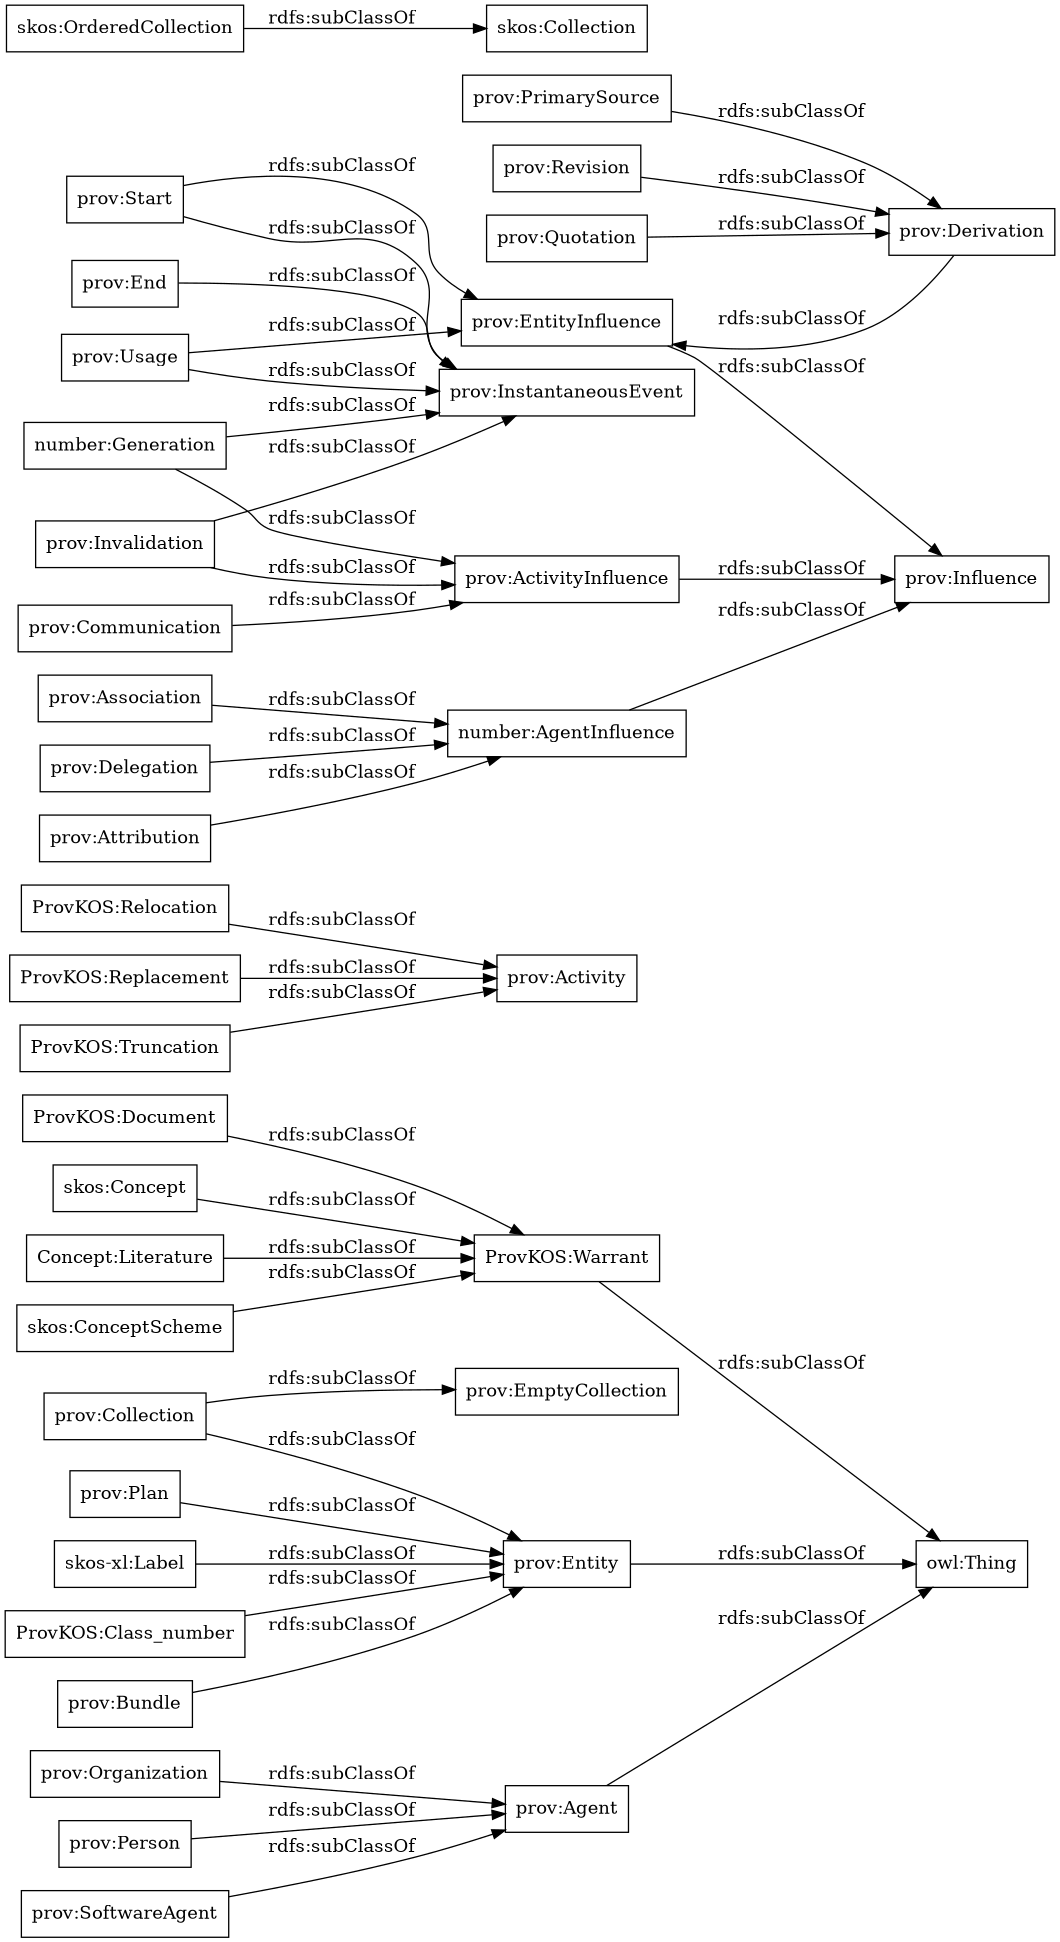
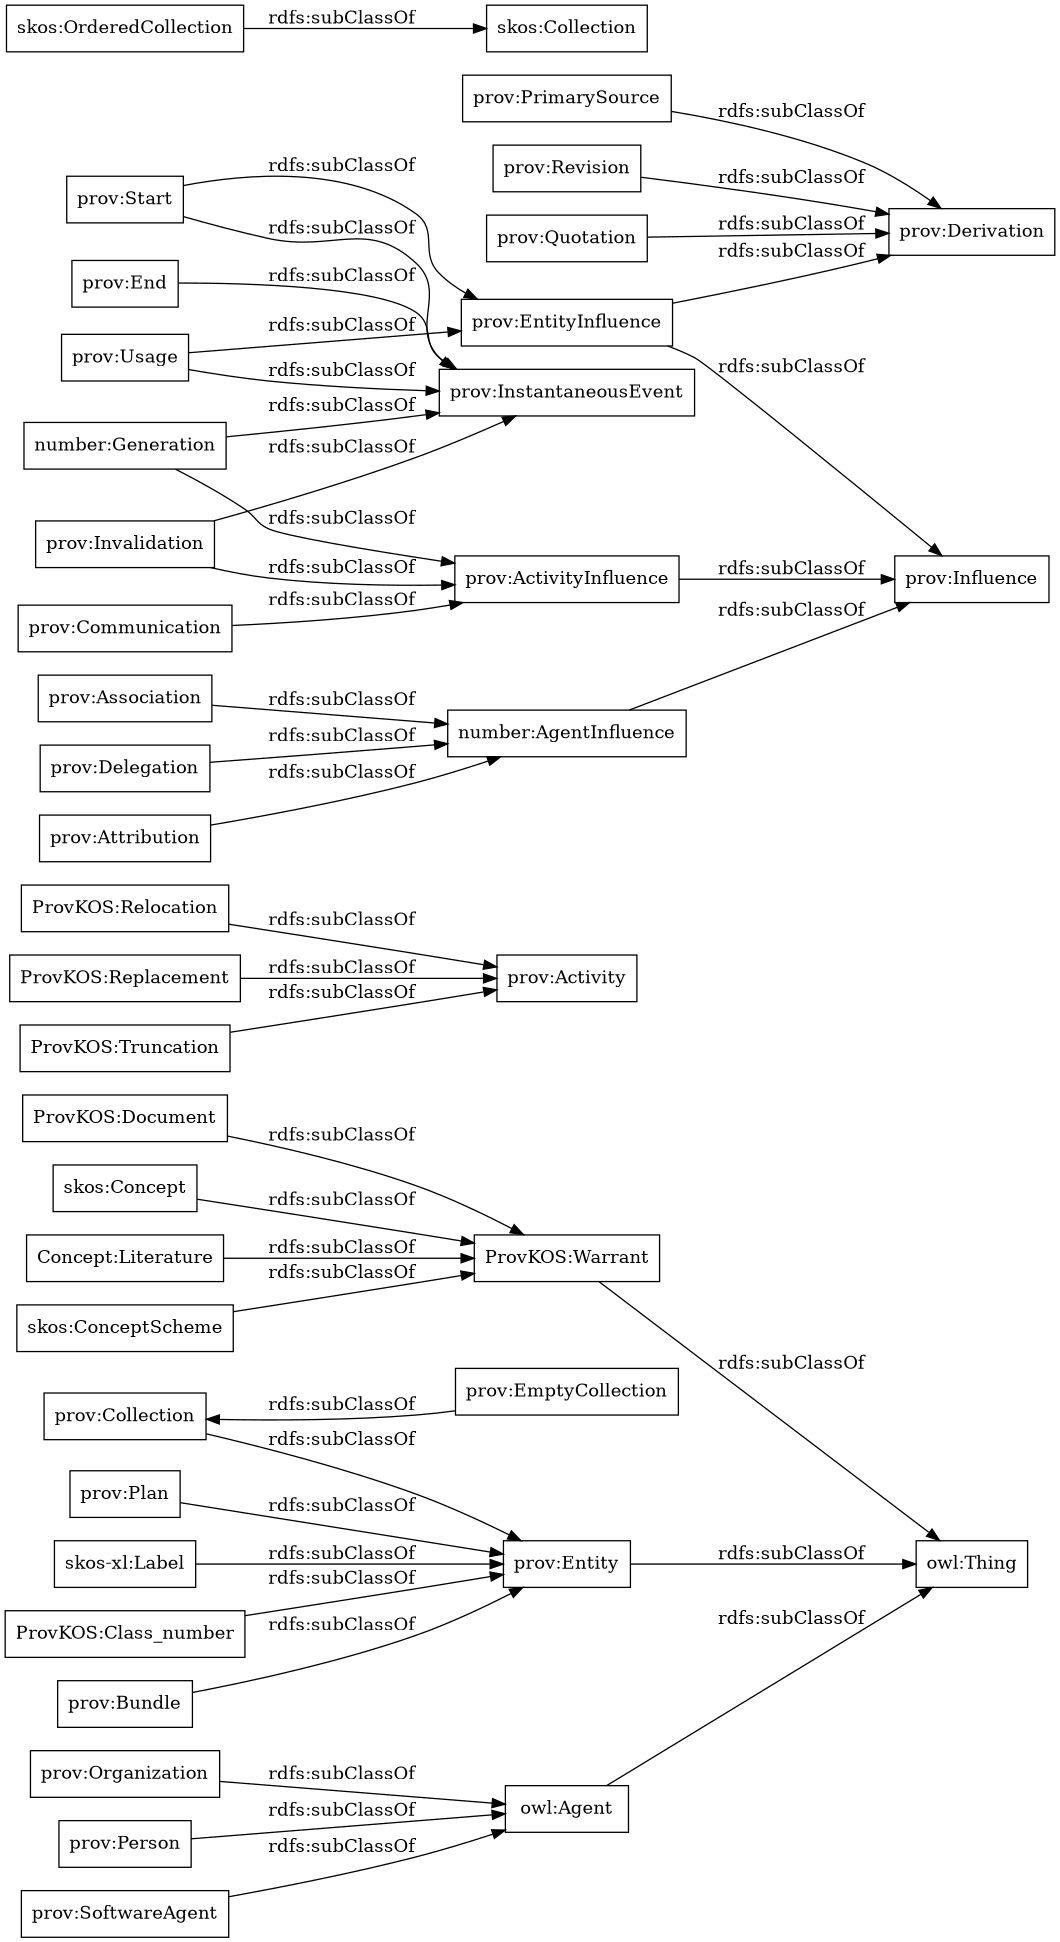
(834, 339) -> (776, 282)
(324, 1392) -> (337, 1419)
(567, 1809) -> (567, 1809)
